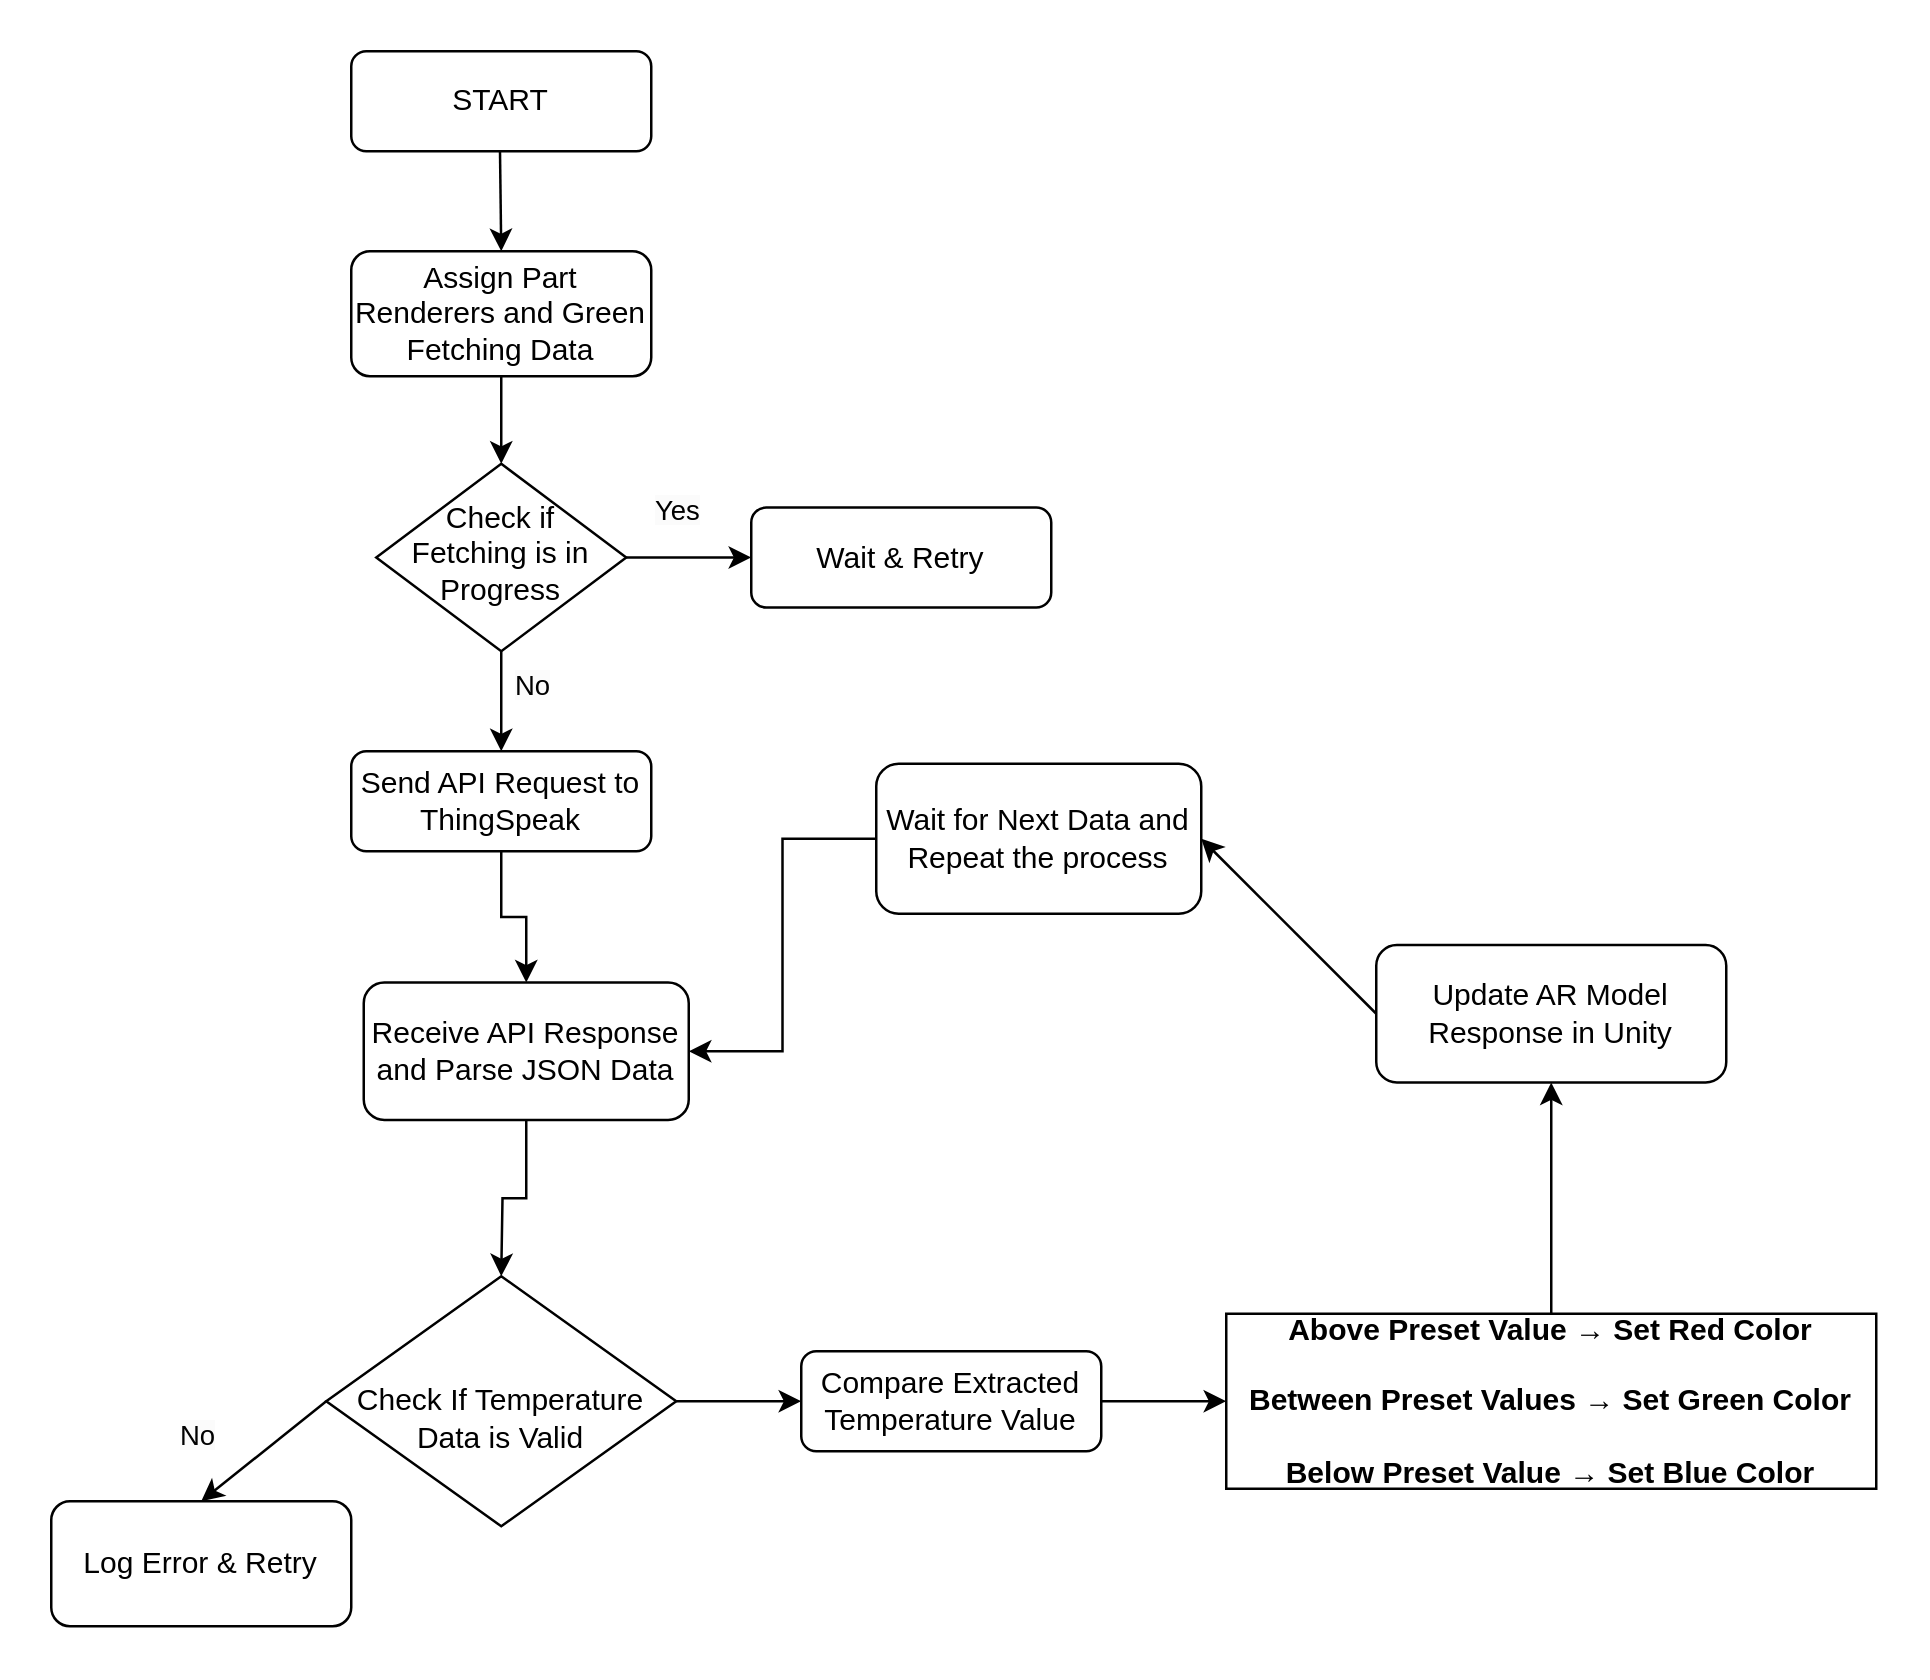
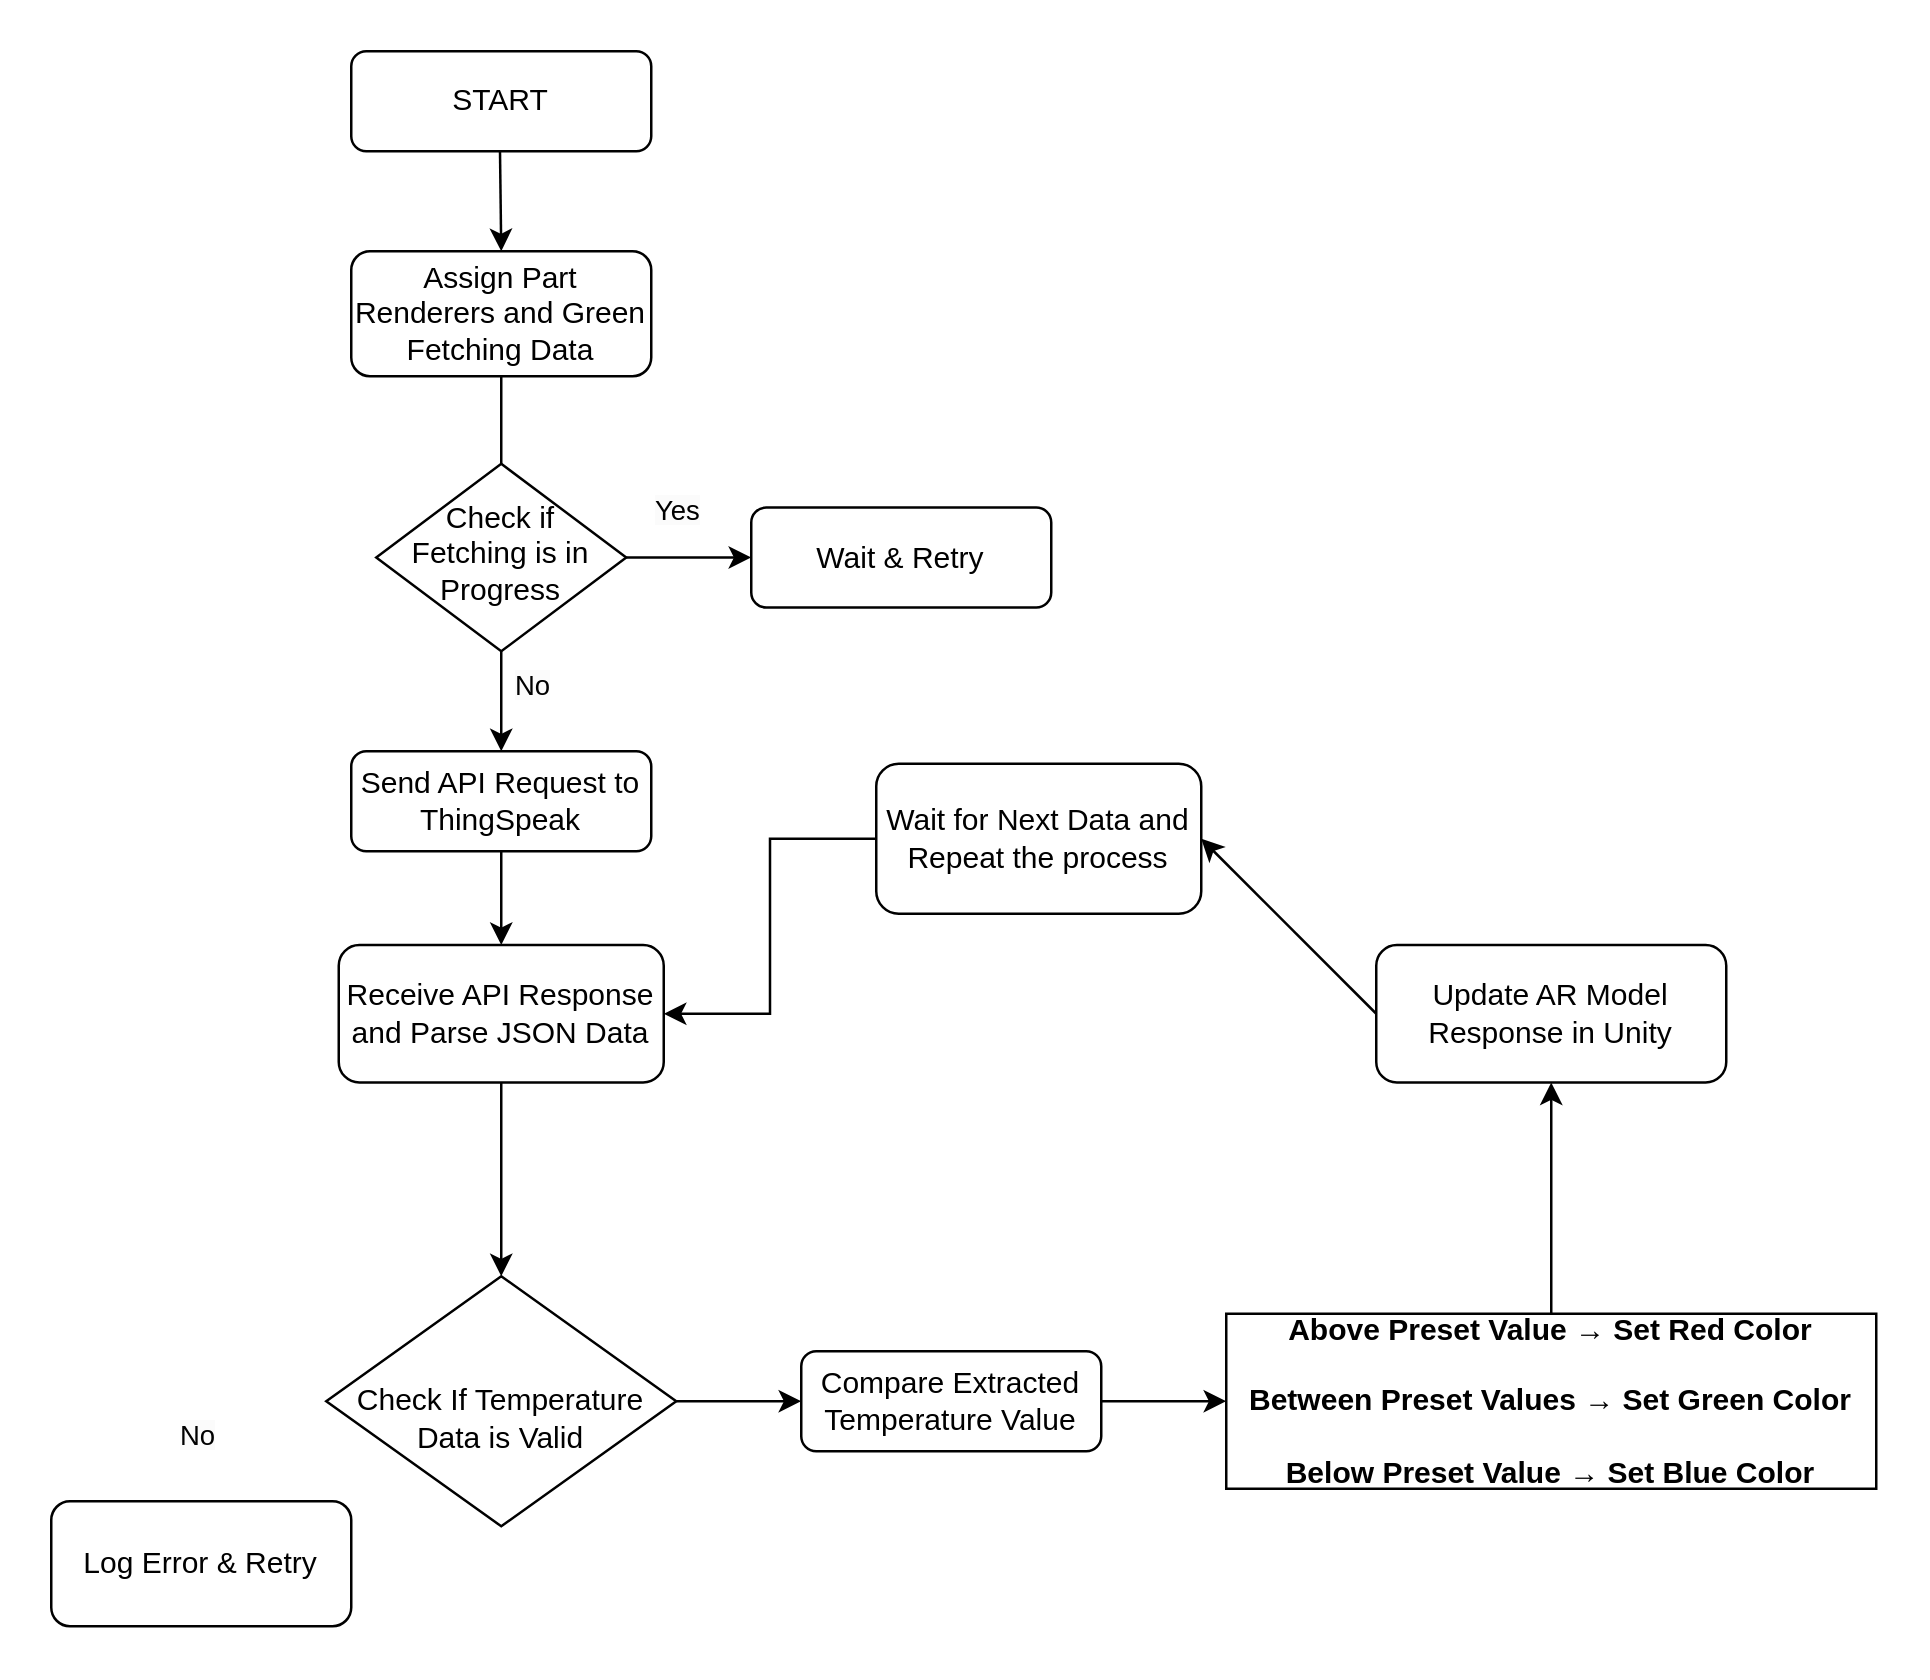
(501, 445) -> (501, 452)
(526, 1051) -> (501, 1014)
(270, 1446) -> none
